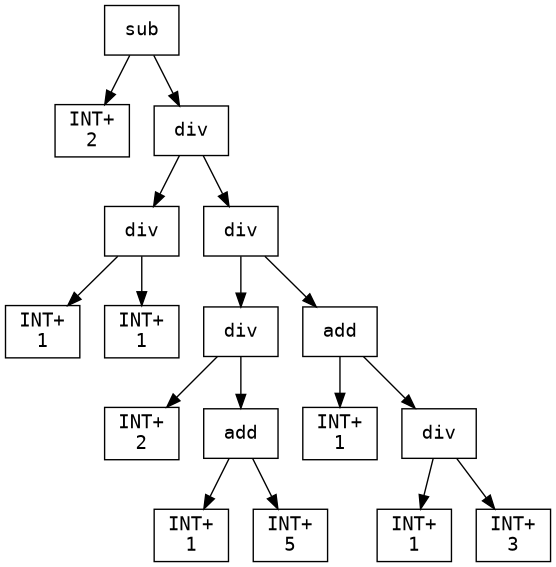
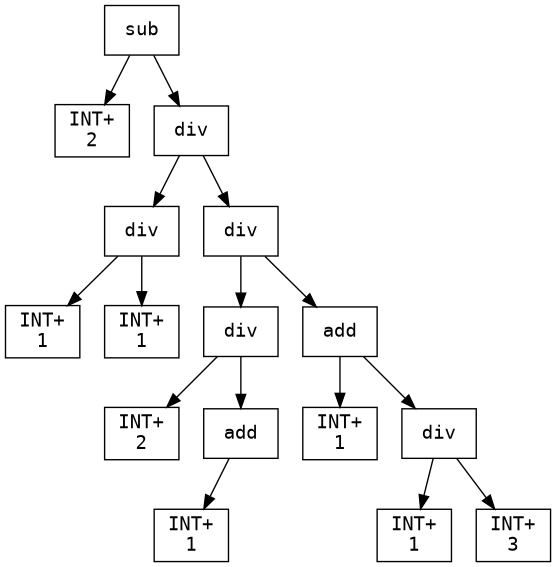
(290, 535) -> none
